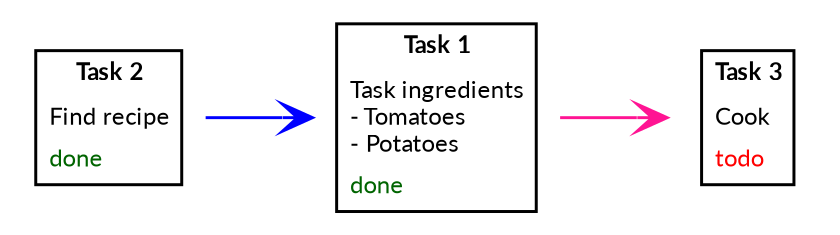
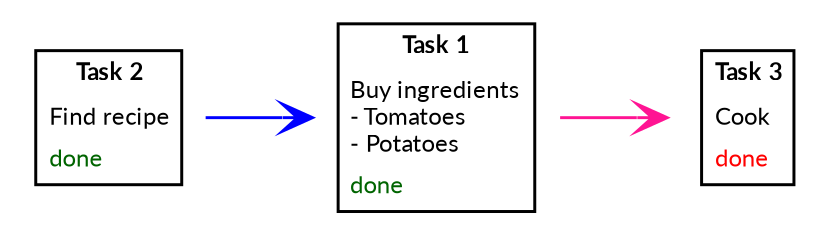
(438, 91) -> (436, 91)
(740, 159) -> (743, 159)
